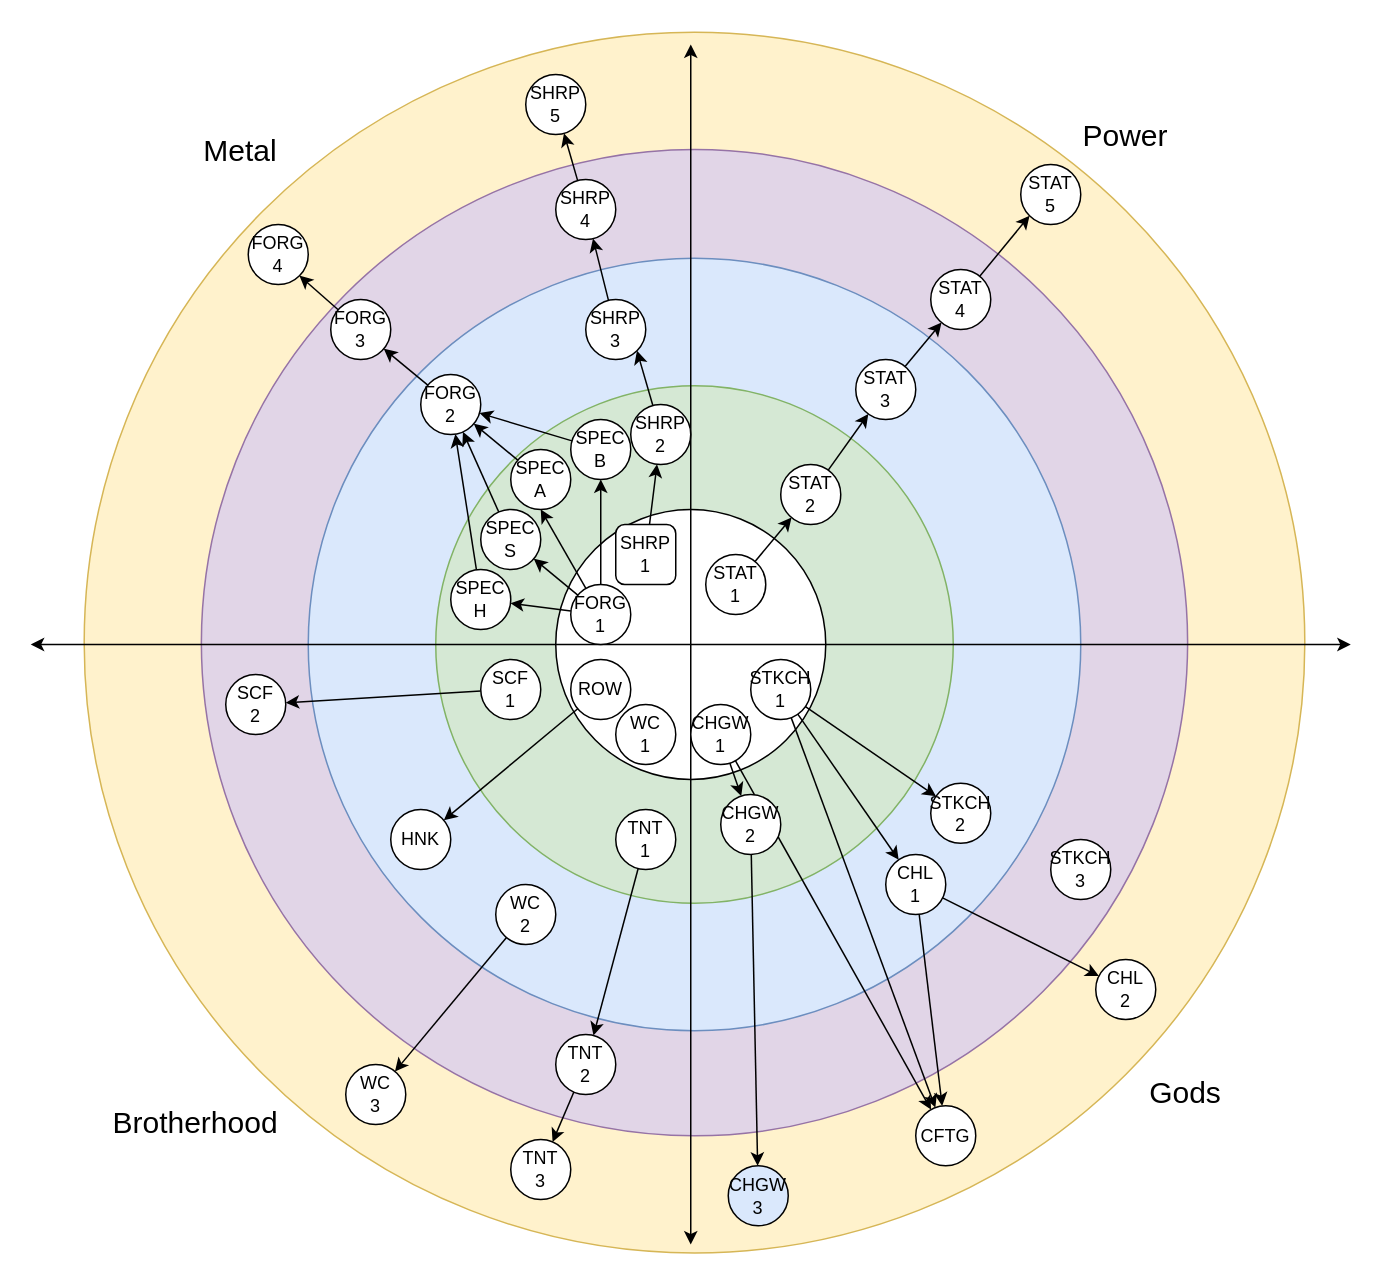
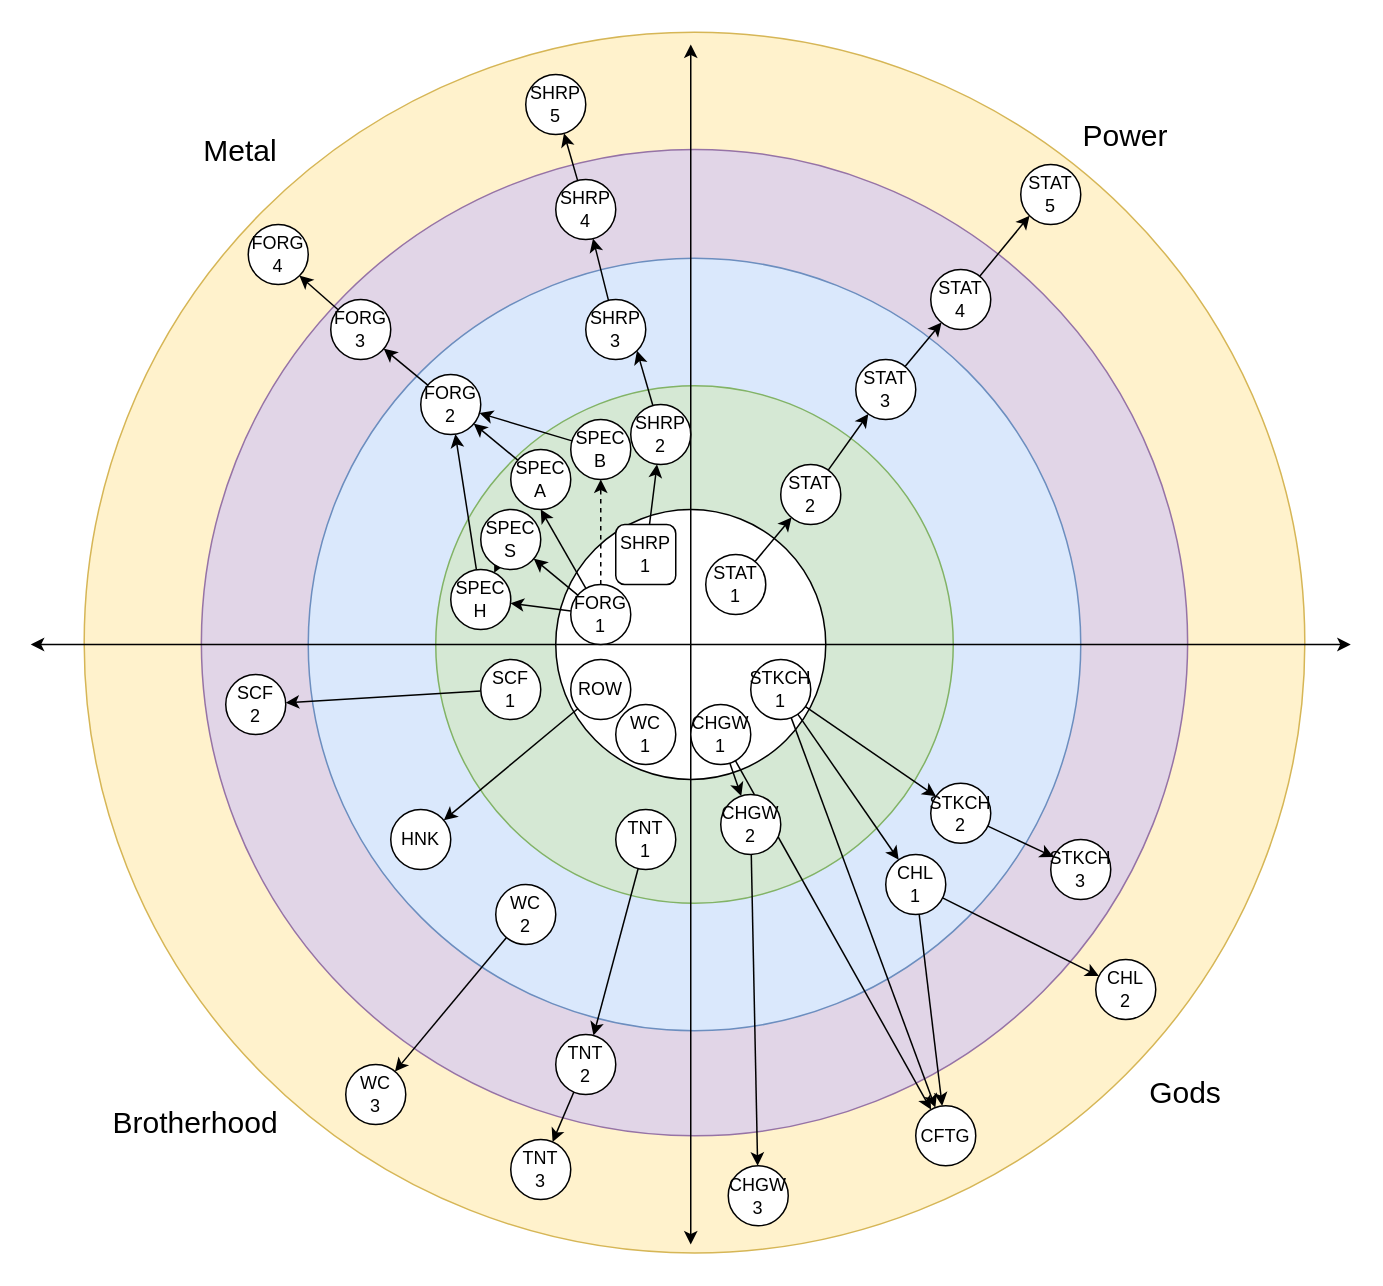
(483, 476) -> (497, 566)
(601, 538) -> (601, 538)
none -> (1016, 839)
(758, 1196) -> (758, 1196)
